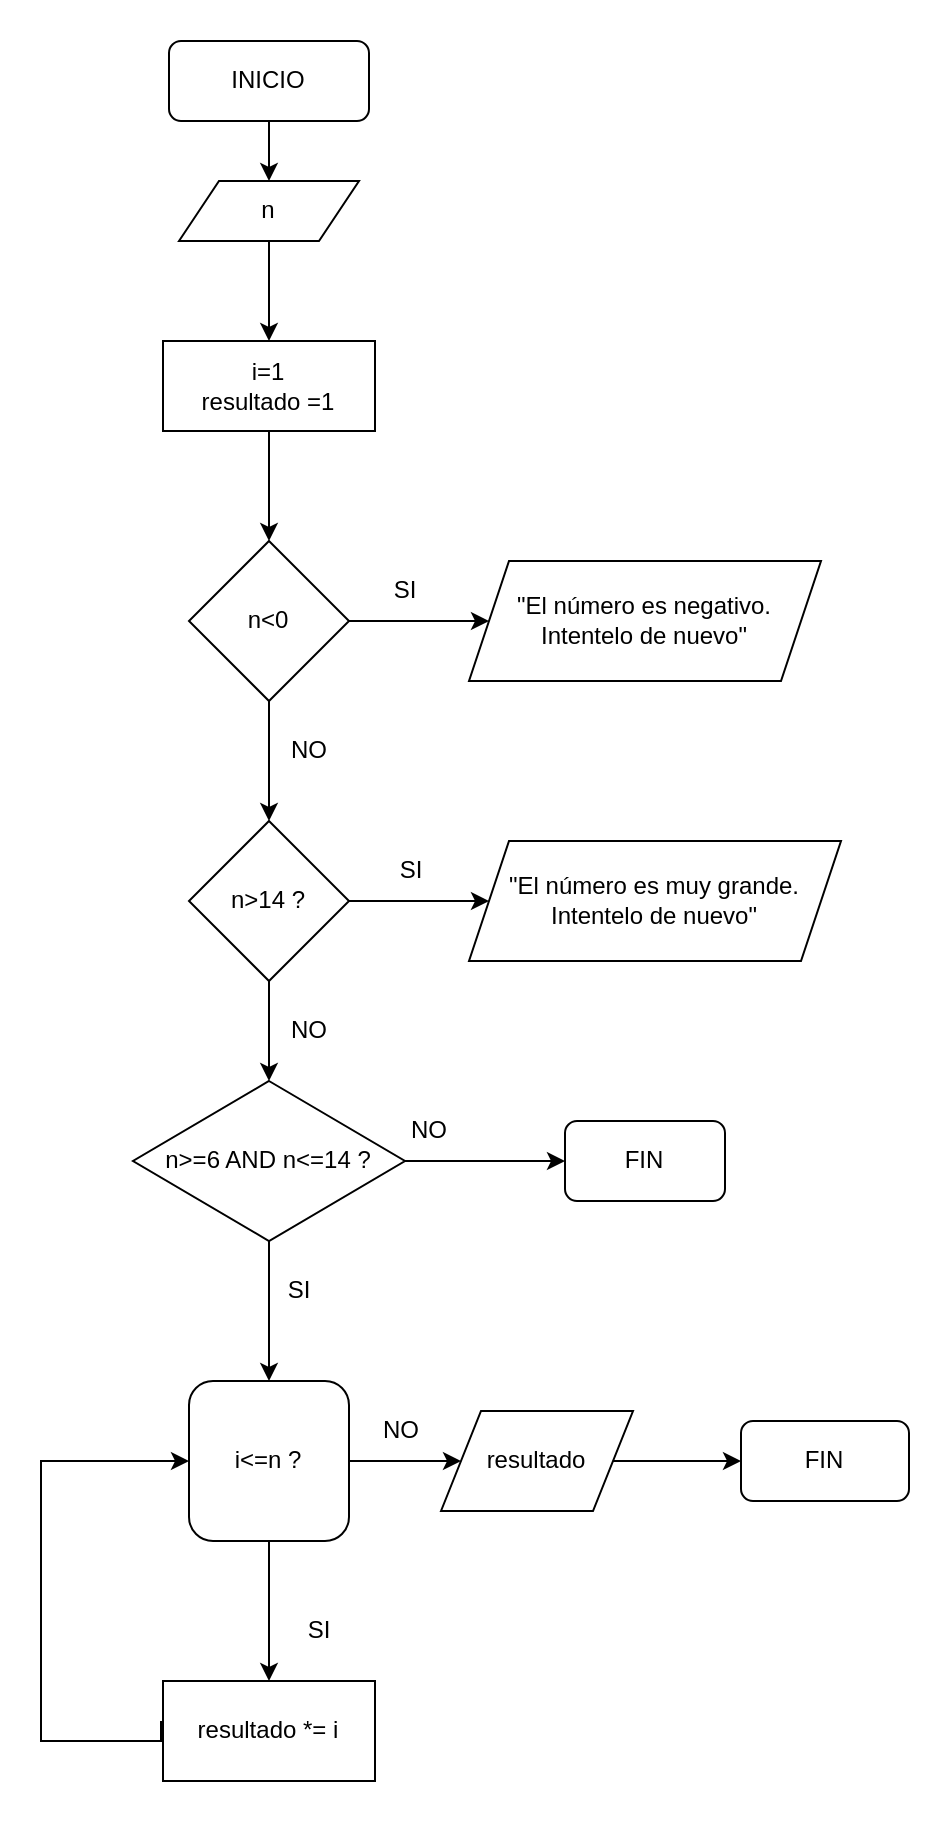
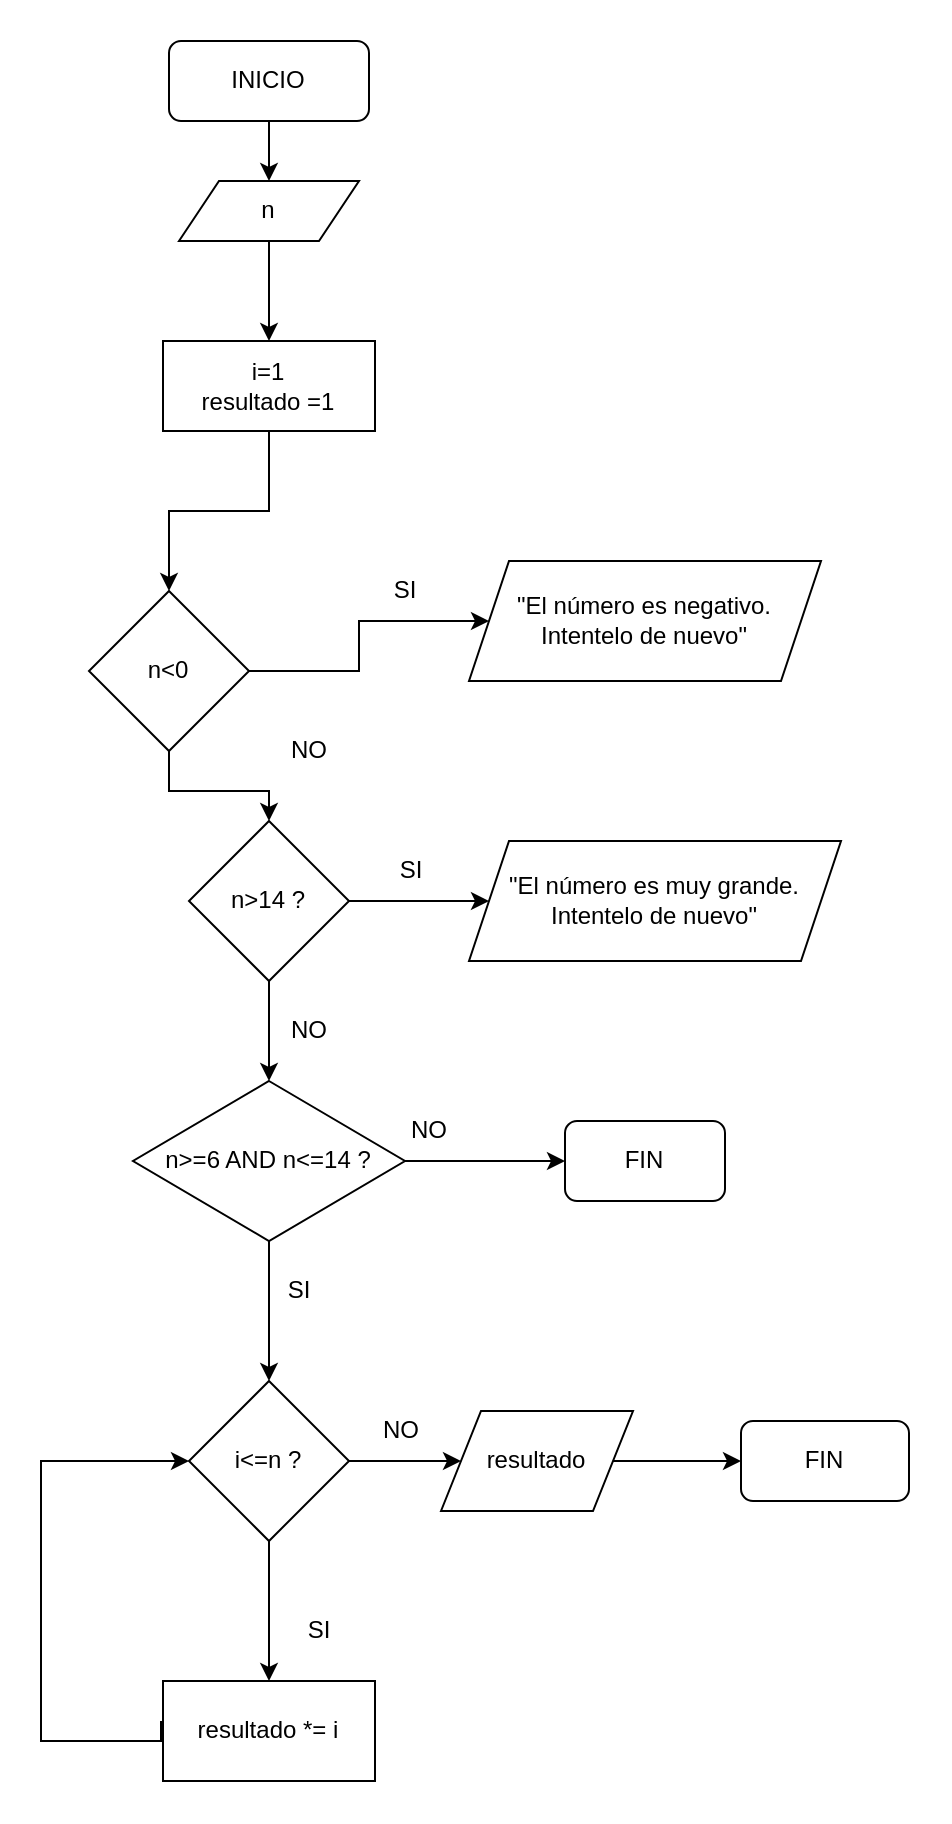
(269, 621) -> (169, 671)
(269, 1461) -> (269, 1461)
